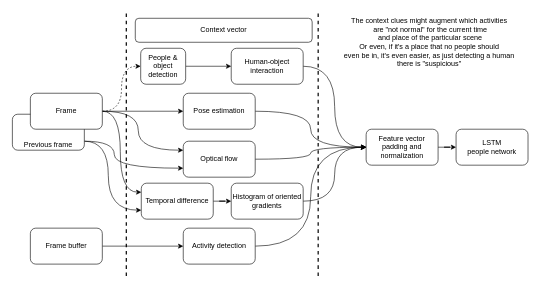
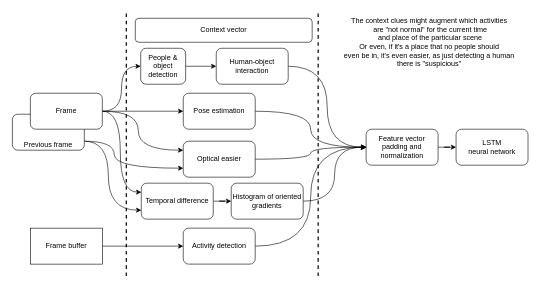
(267, 66) -> (252, 66)
(122, 87) -> (122, 87)
(492, 147) -> (492, 147)
(219, 159) -> (219, 159)
(66, 246) -> (66, 246)
